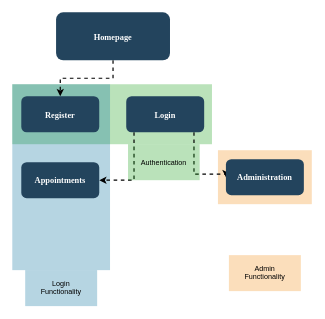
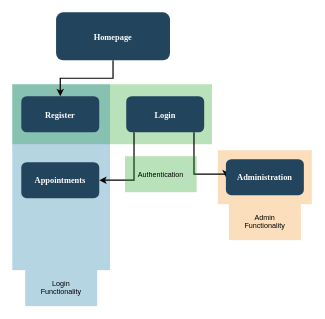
(90, 78) -> (90, 78)
(164, 162) -> (161, 174)
(194, 169) -> (194, 169)
(134, 171) -> (134, 171)
(265, 273) -> (265, 222)
